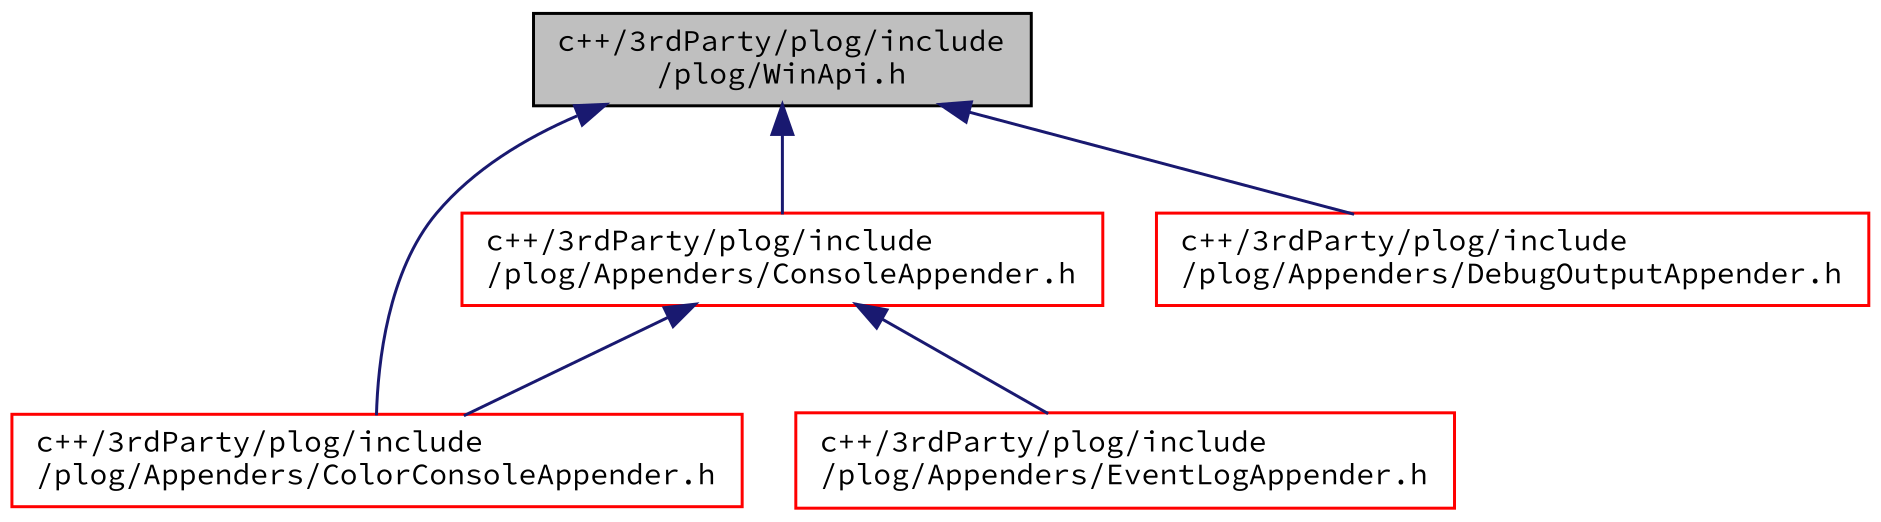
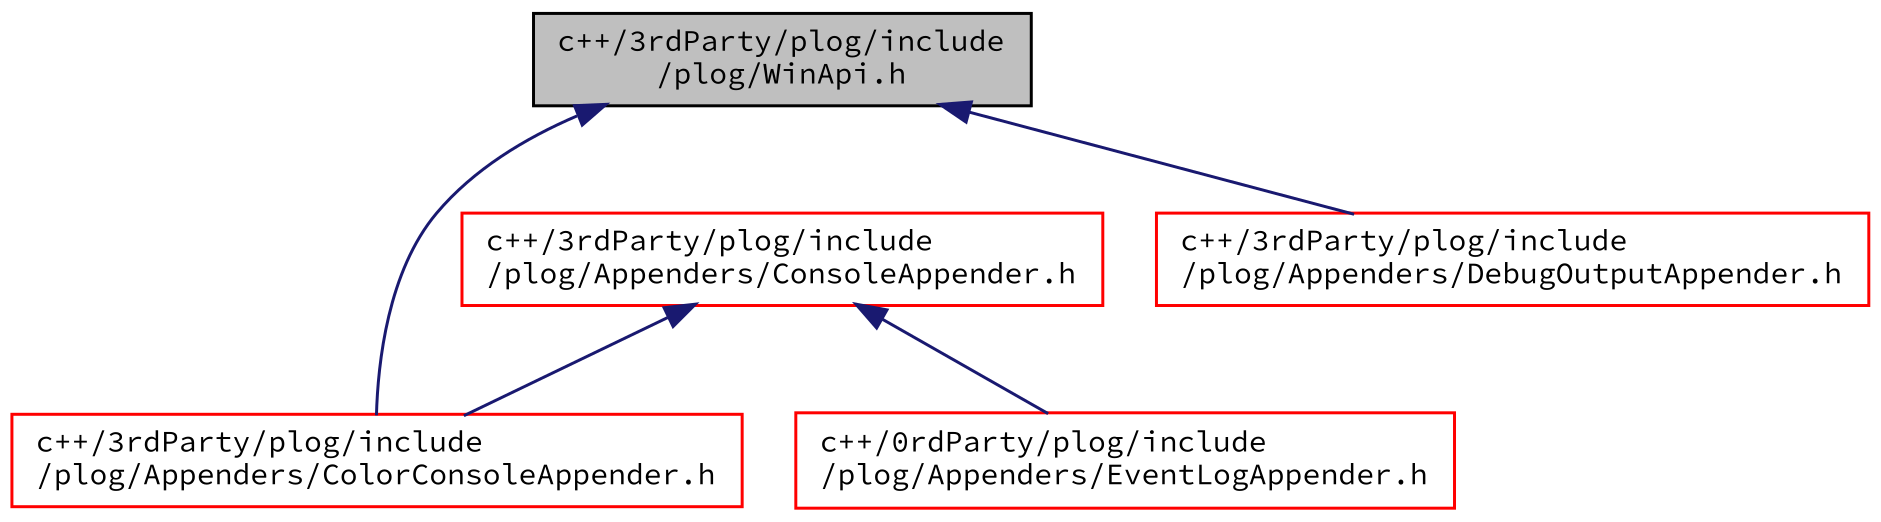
(782, 175) -> none
(1125, 460) -> (1125, 460)
